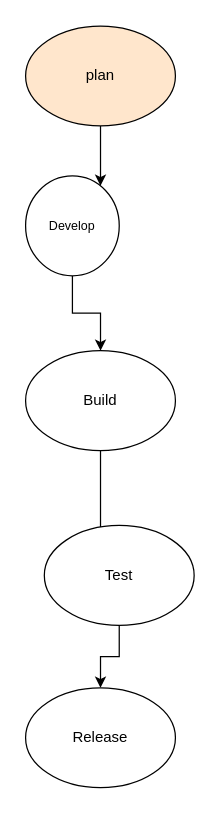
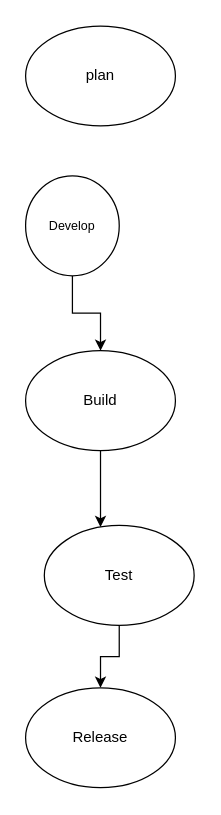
(101, 76) -> (101, 76)
(101, 152) -> none
(101, 520) -> (101, 517)
